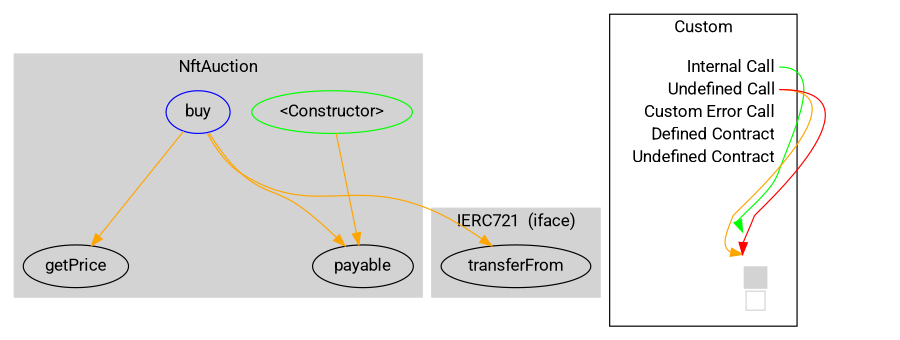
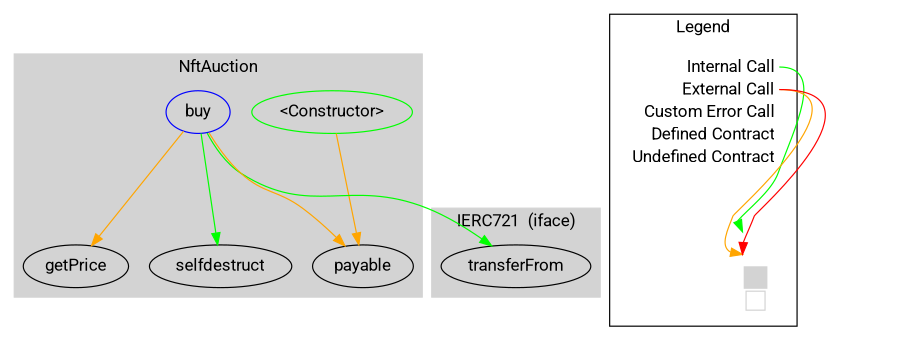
(703, 28) -> (703, 28)
(722, 90) -> (729, 90)
(337, 196) -> (337, 196)
none -> (221, 266)
